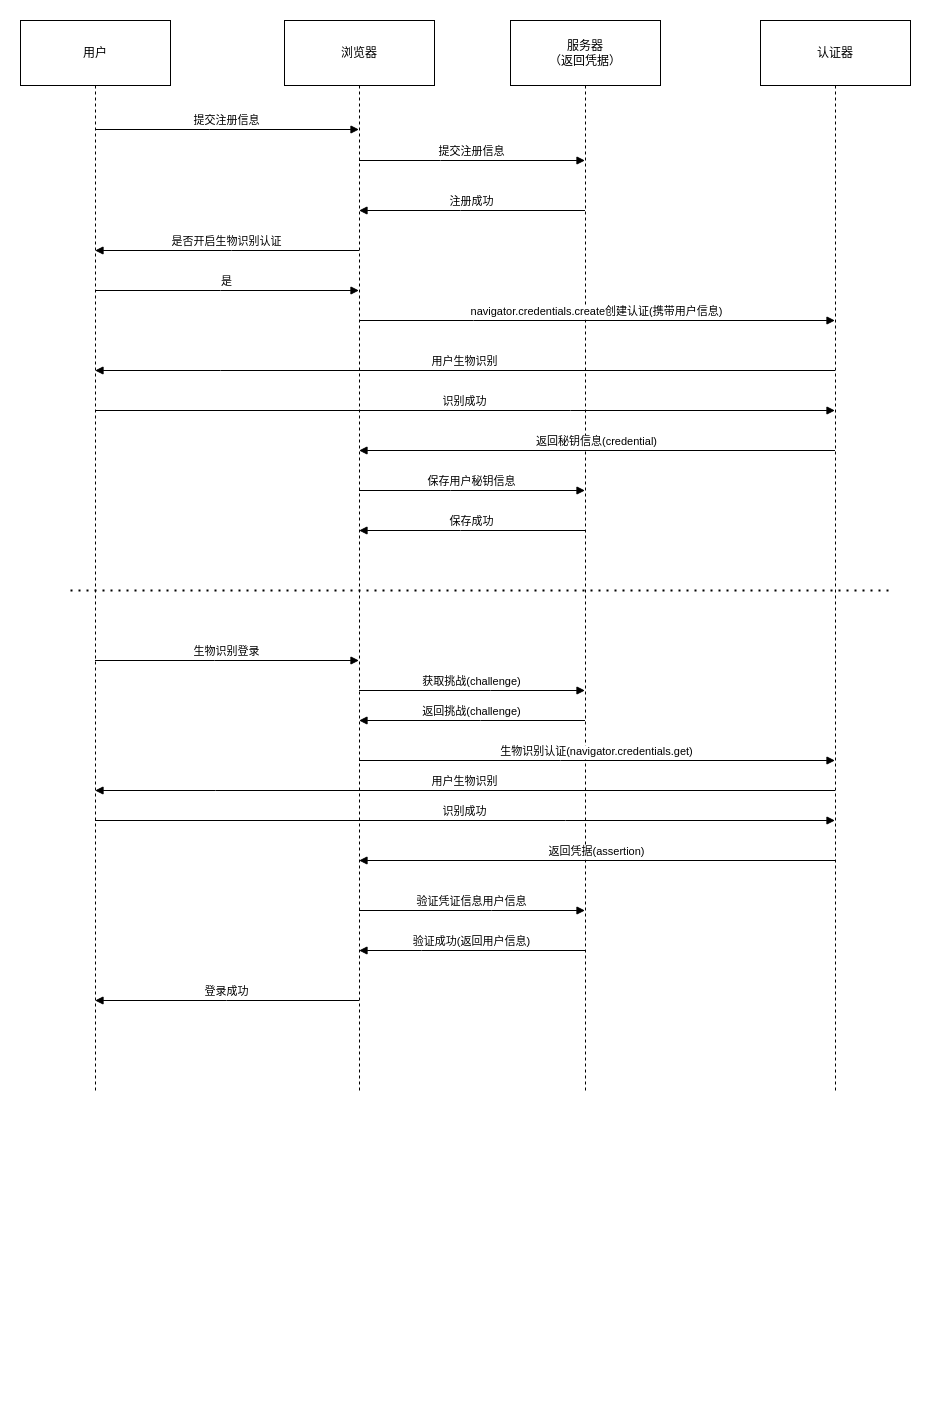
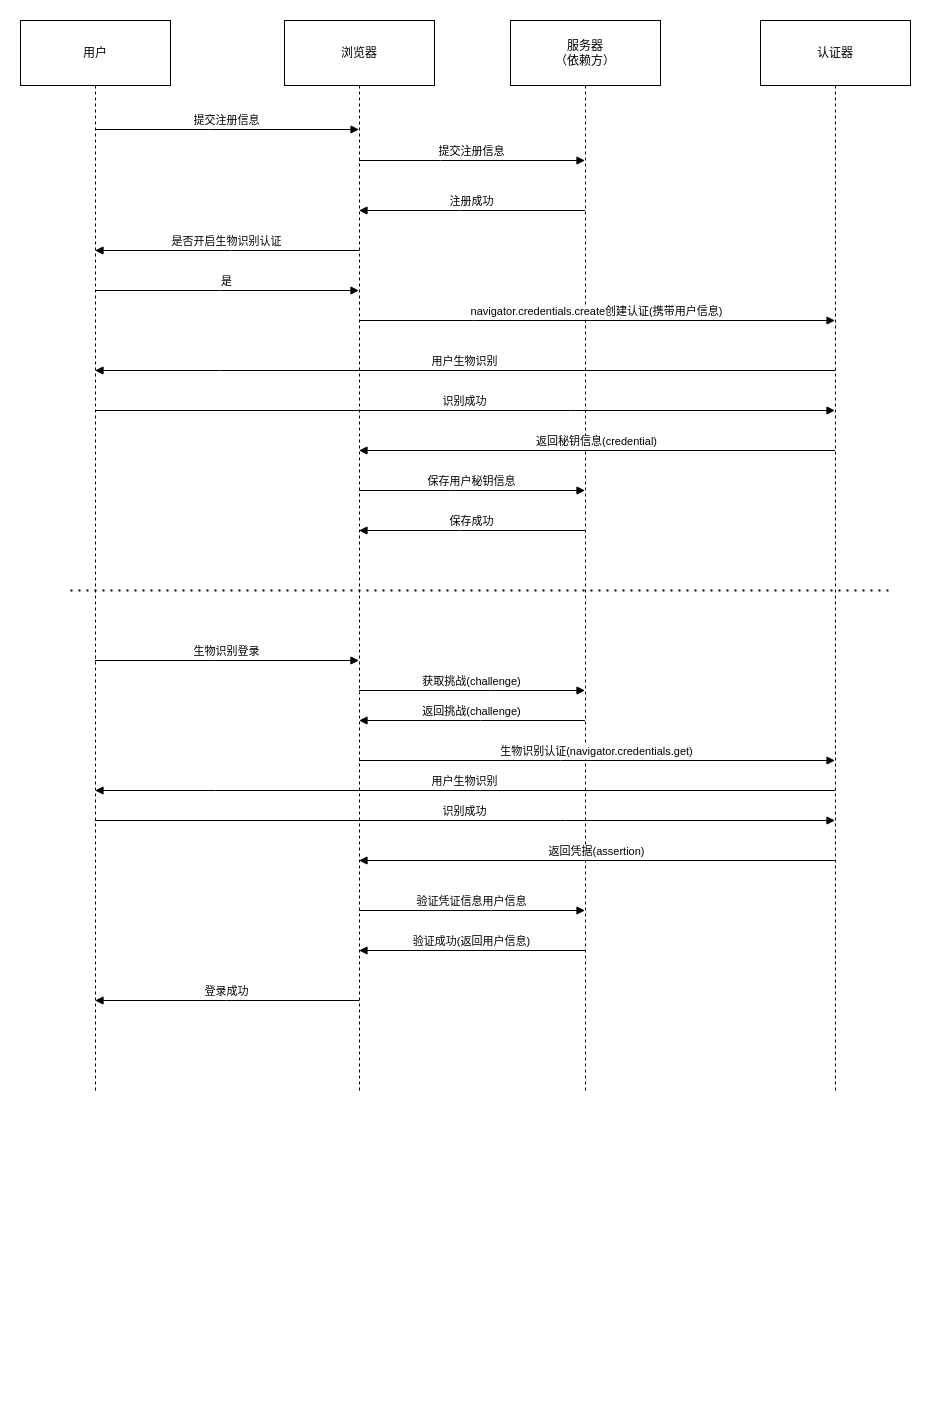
(586, 54) -> (586, 54)
